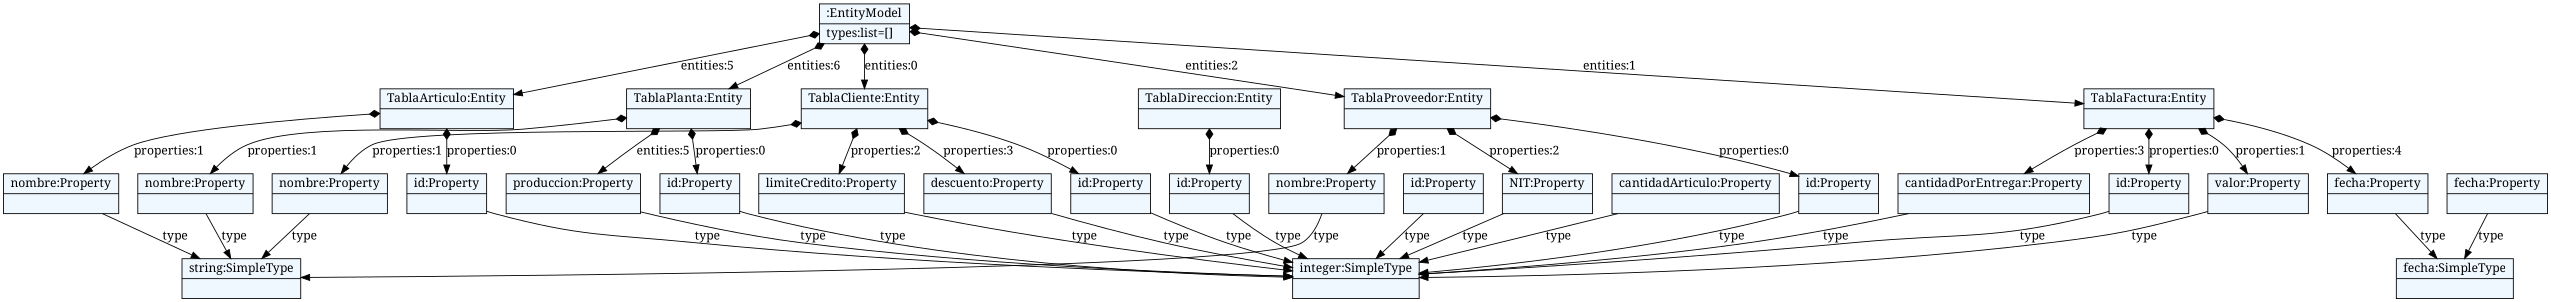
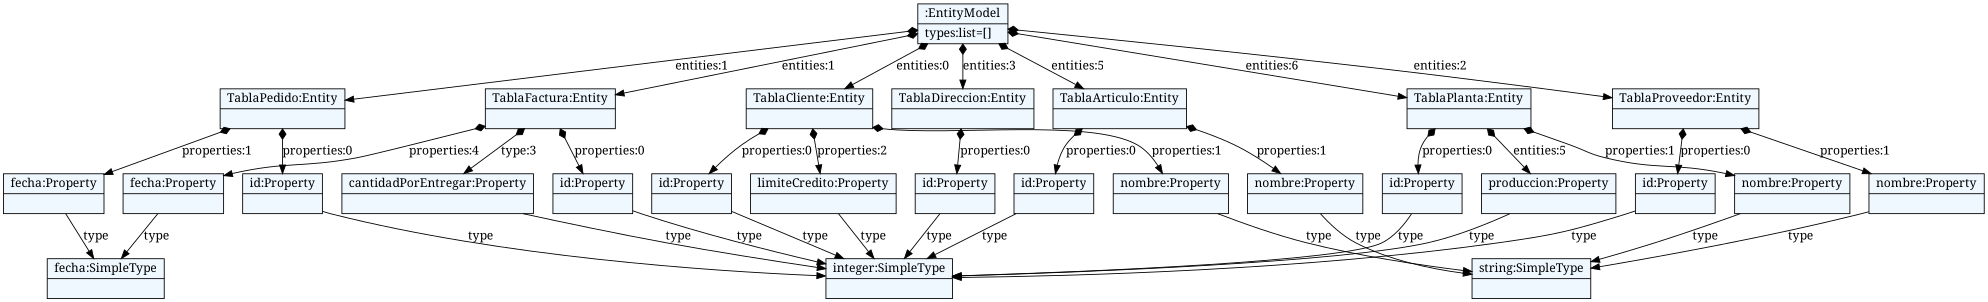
none -> (963, 67)
none -> (283, 109)
(2109, 151) -> (519, 151)
(988, 194) -> none
(1547, 194) -> none
(1696, 194) -> none
(2258, 194) -> none
